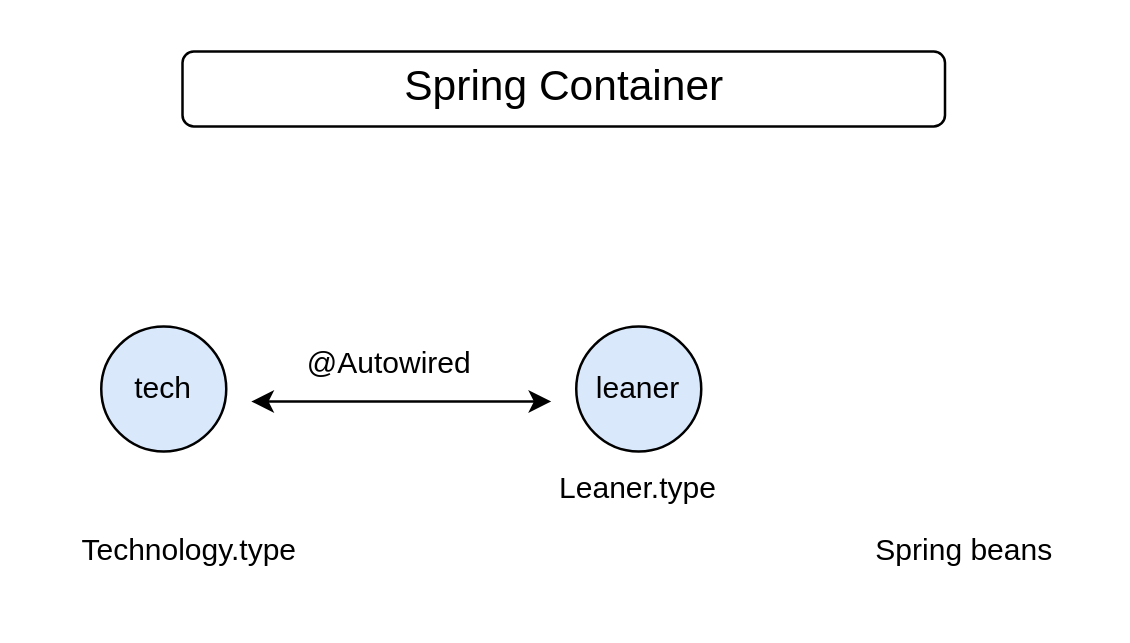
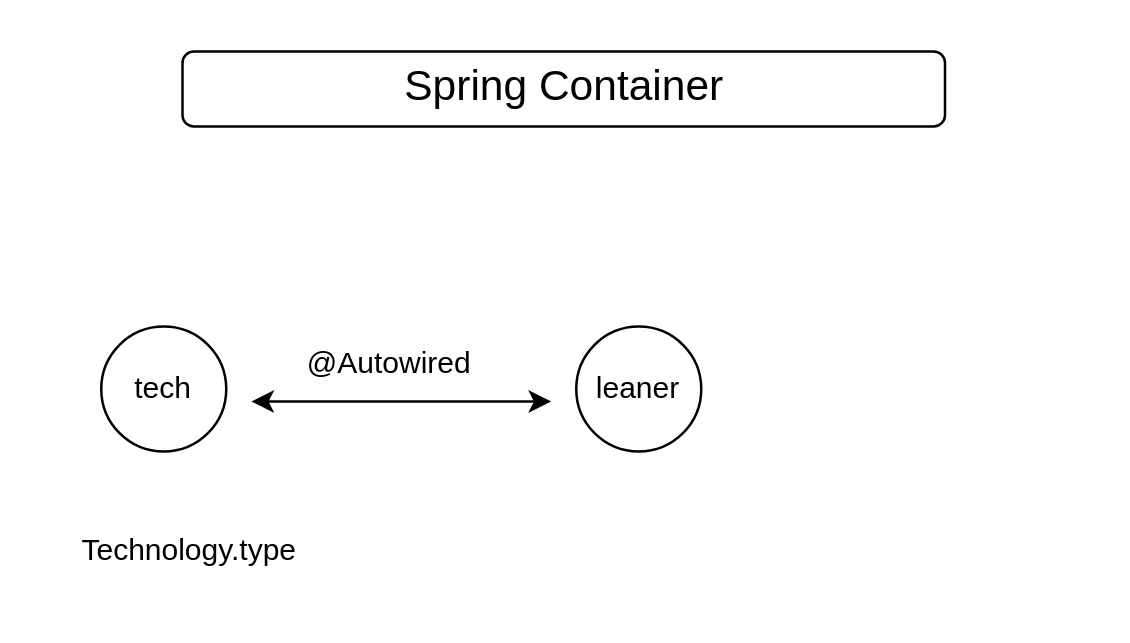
(164, 389) -> (164, 389)
(639, 389) -> (639, 389)
(639, 489) -> none
(964, 551) -> none
